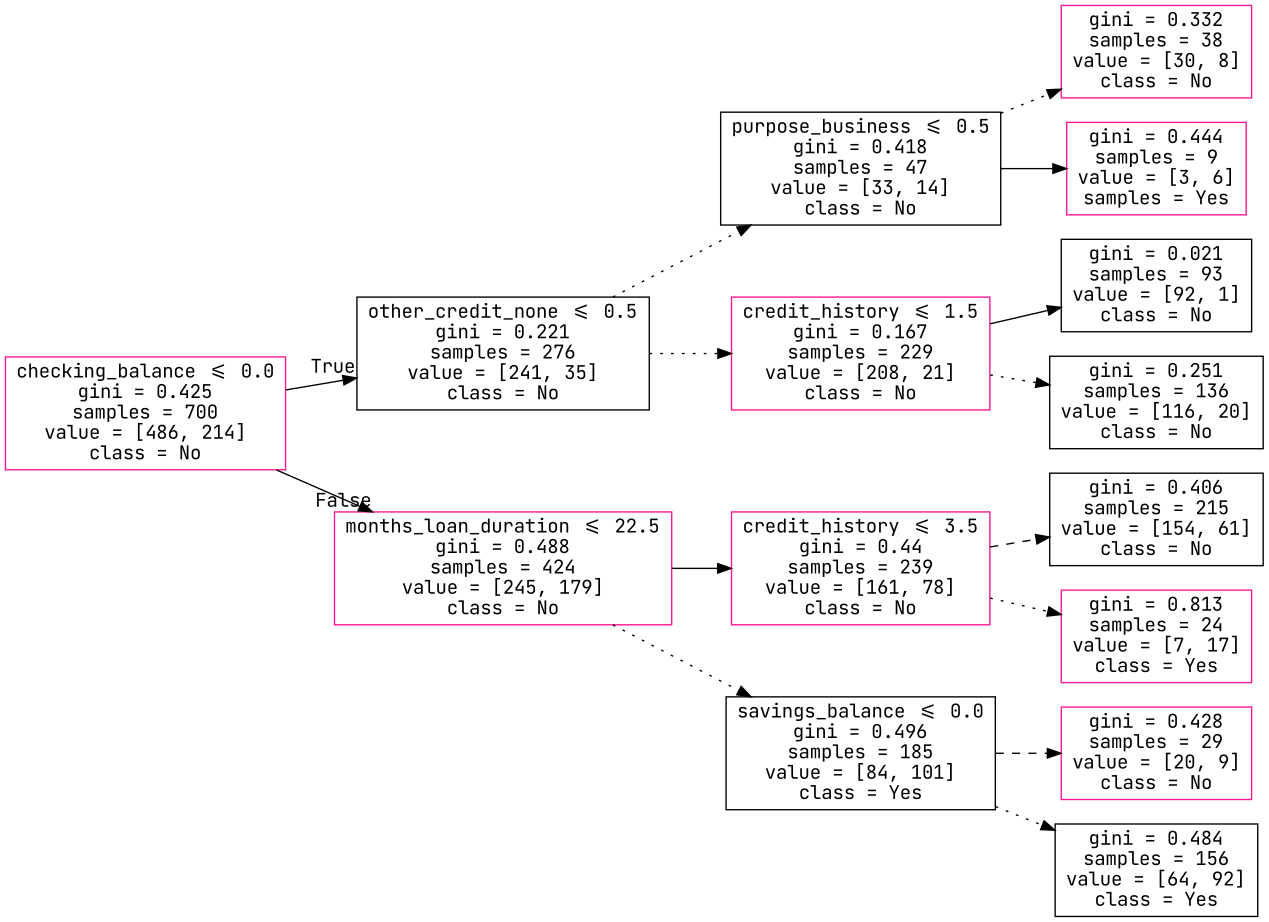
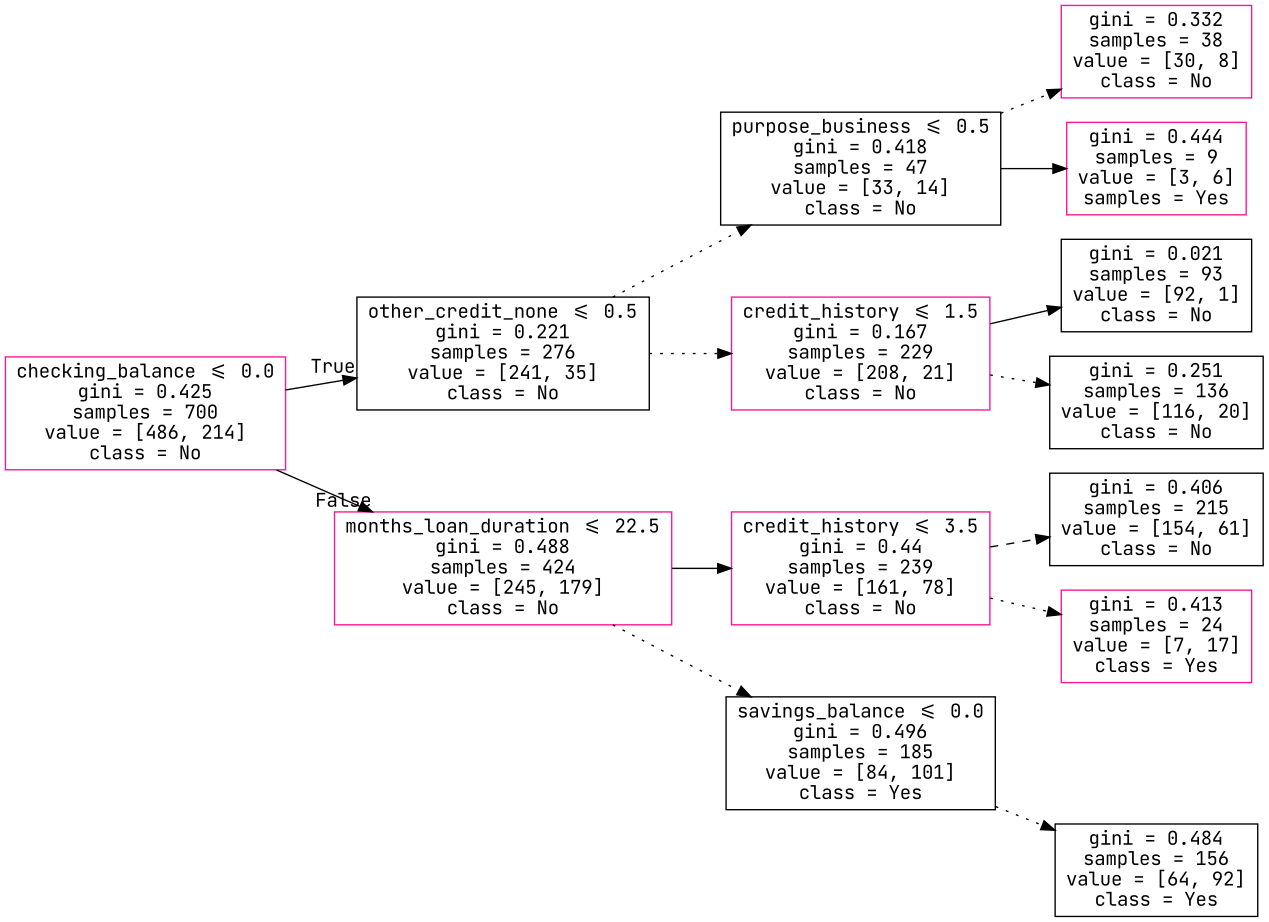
(1156, 636) -> (1156, 636)
(1156, 753) -> none
